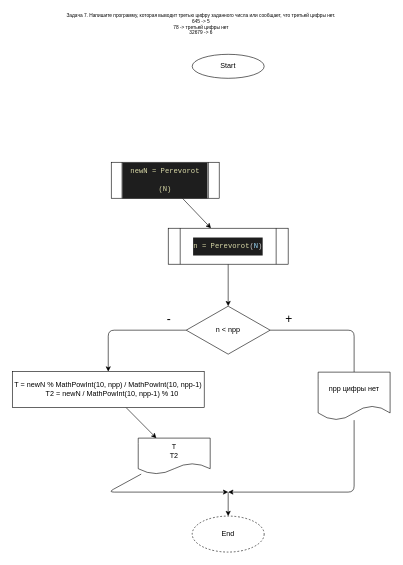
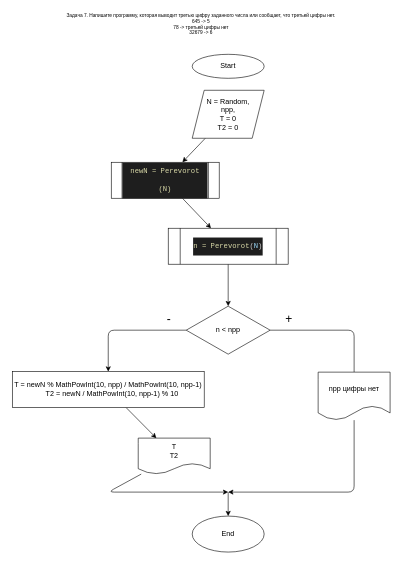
none -> (228, 114)
none -> (196, 149)
(228, 534) -> (228, 534)
